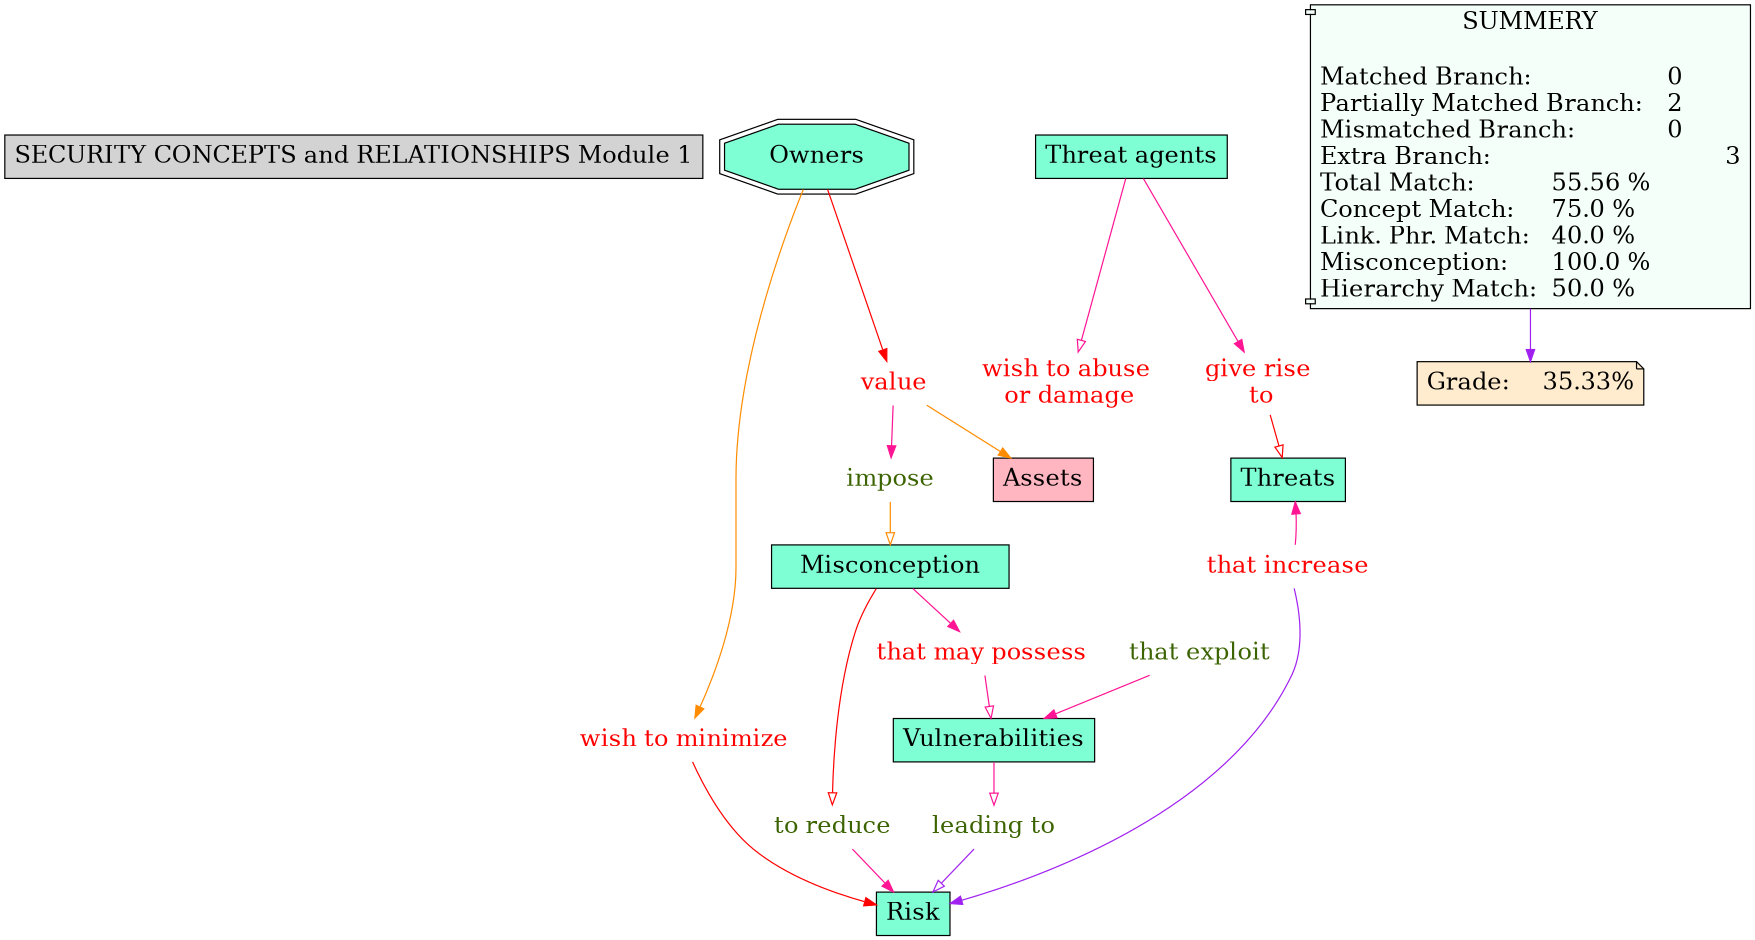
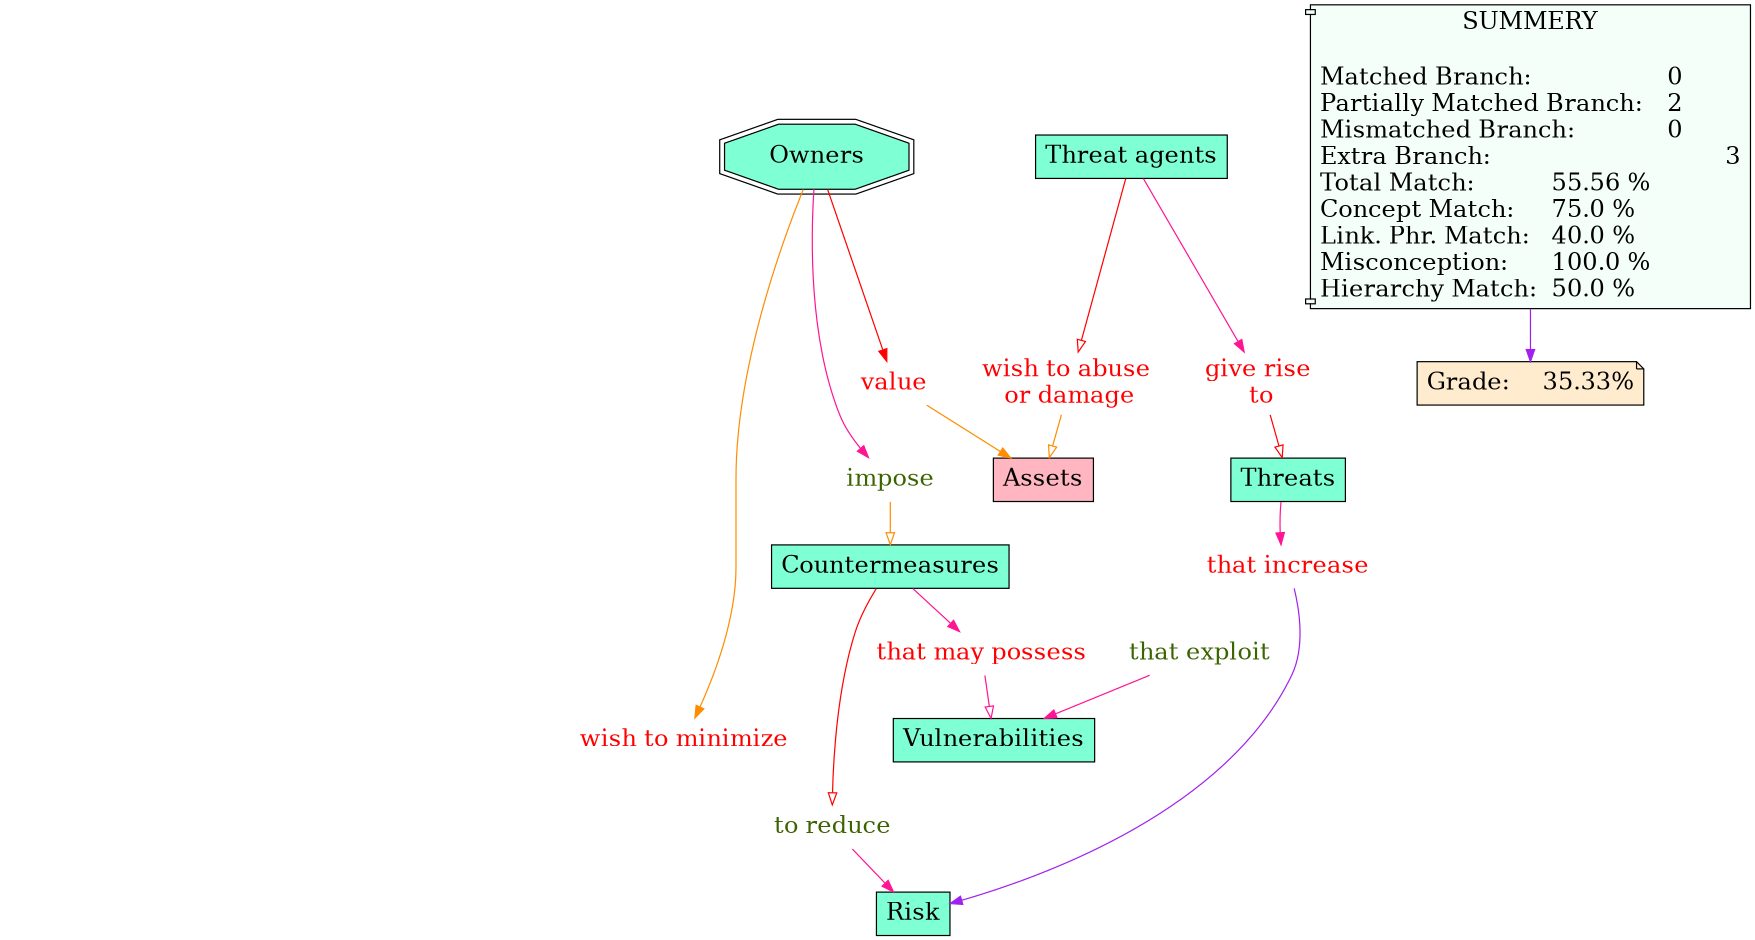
(354, 157) -> none
(1104, 259) -> (1104, 259)
(892, 426) -> (817, 323)
none -> (1057, 430)
(1296, 529) -> (1280, 517)
(890, 567) -> (890, 567)
(994, 827) -> none
(760, 854) -> none
